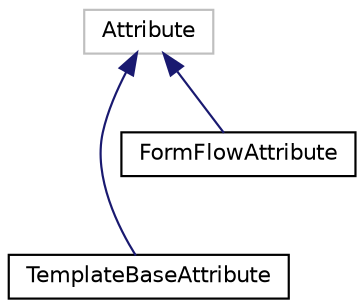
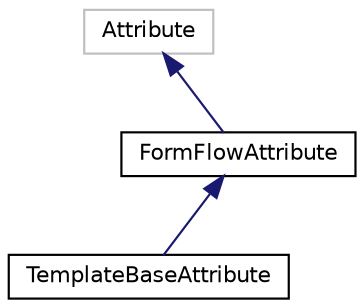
(101, 165) -> (187, 225)
